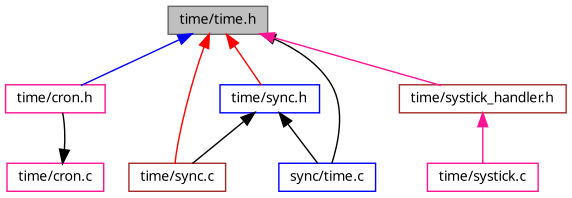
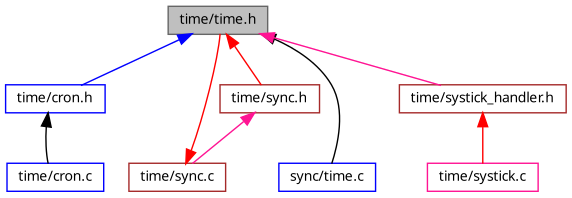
(55, 99) -> (55, 99)
(270, 99) -> (270, 99)
(187, 105) -> (209, 93)
(65, 131) -> (46, 145)
(218, 142) -> (218, 142)
(303, 144) -> none
(483, 145) -> (483, 145)
(55, 177) -> (55, 177)
